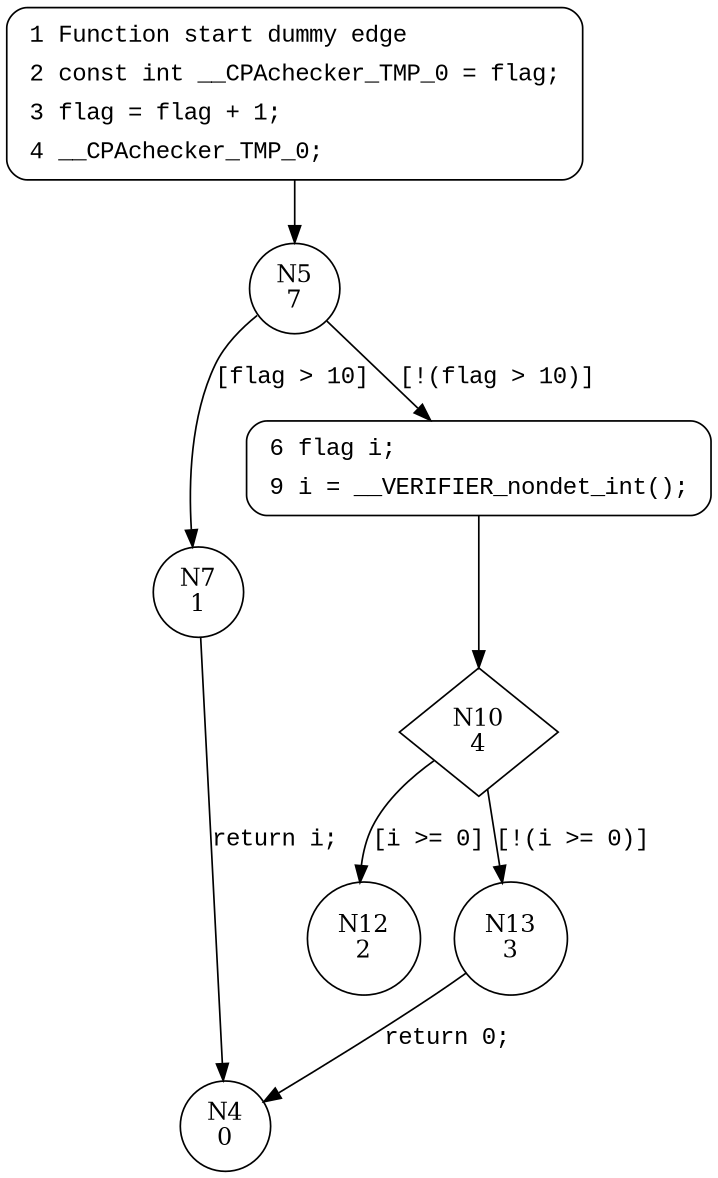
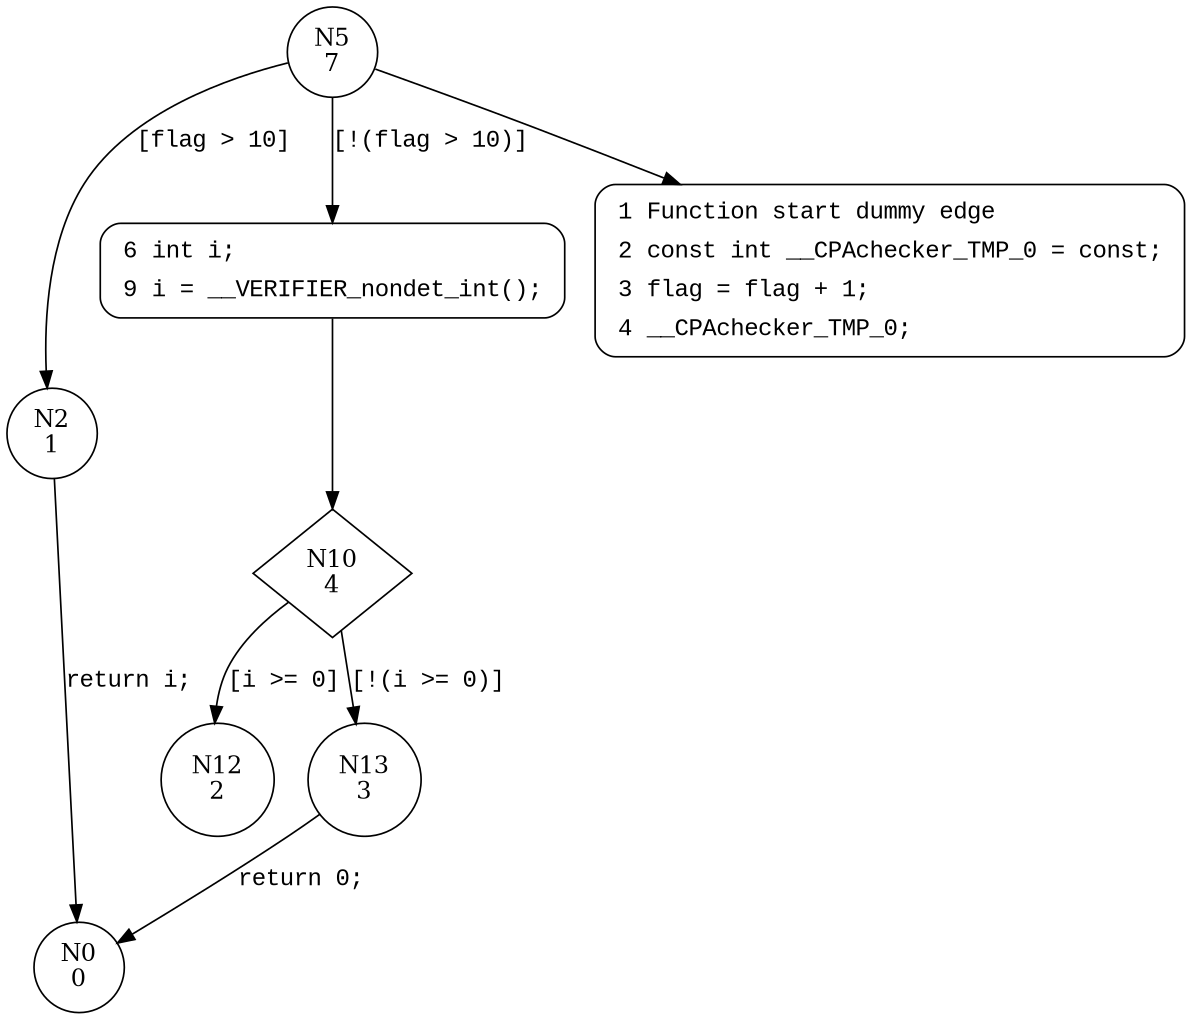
(310, 73) -> (905, 250)
(295, 203) -> (520, 122)
(347, 448) -> (194, 250)
(198, 592) -> (52, 433)
(225, 1126) -> (79, 967)
